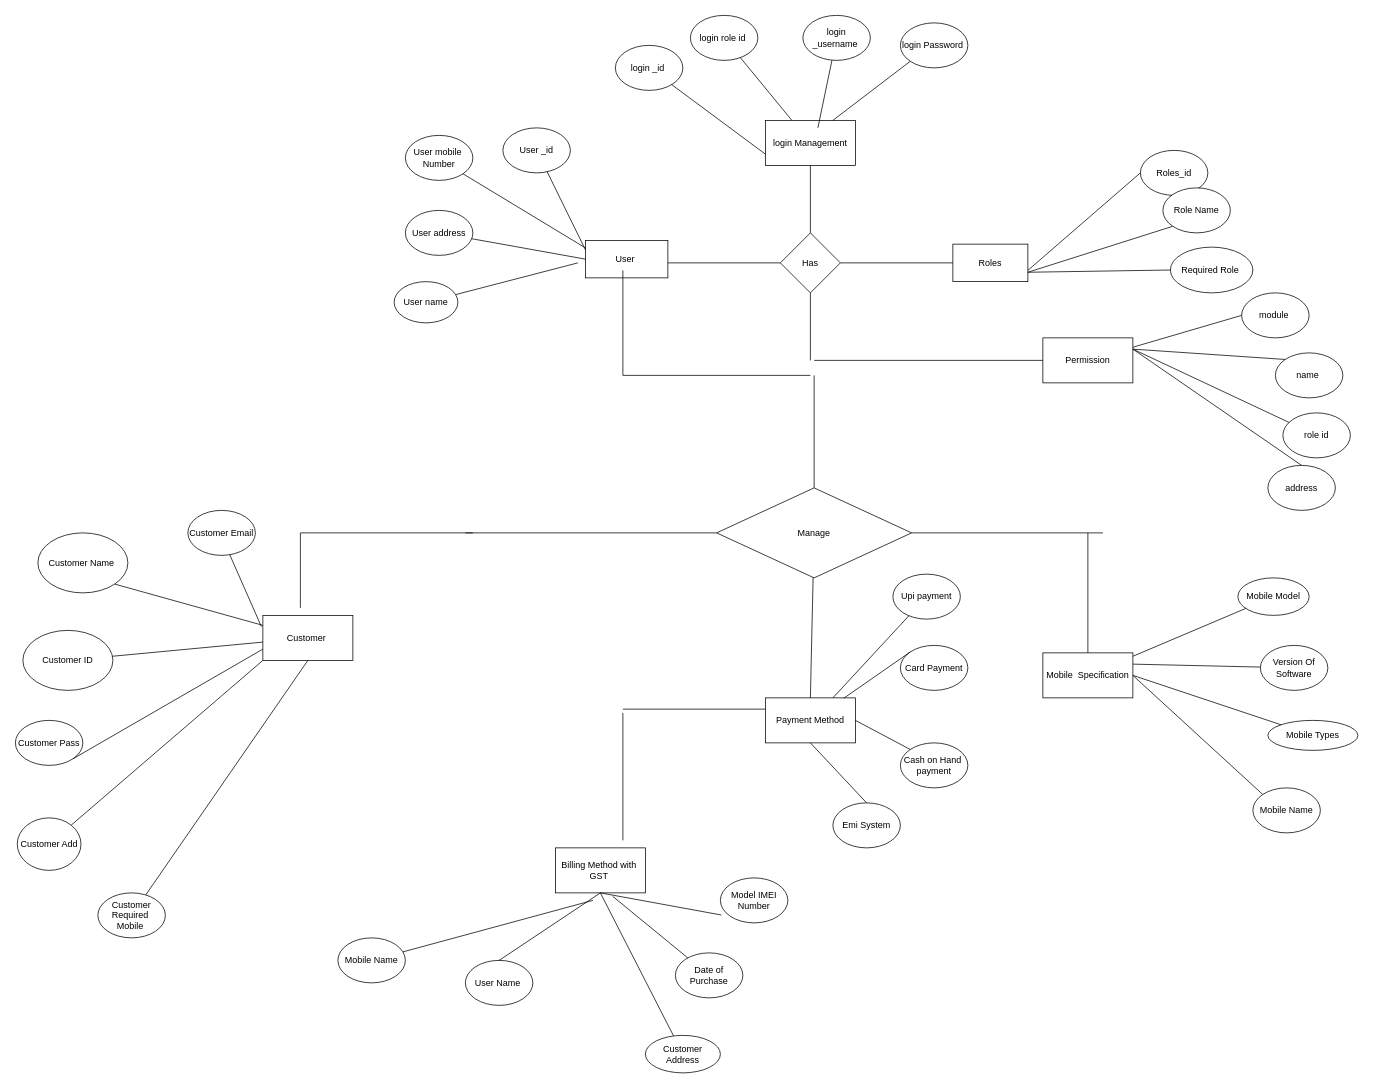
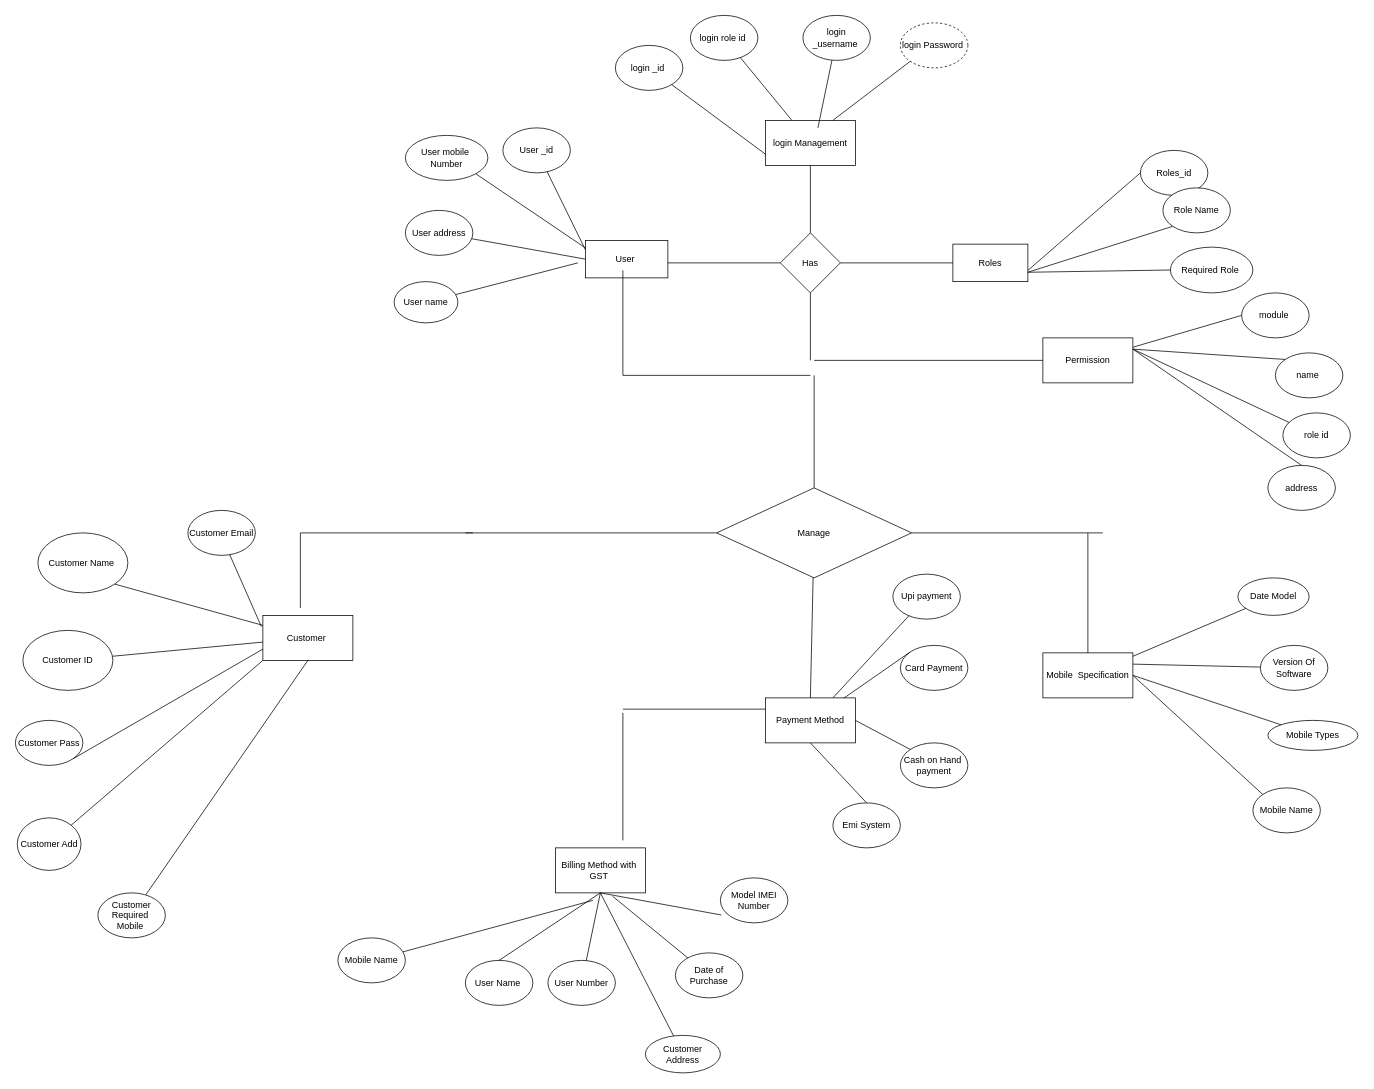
(934, 45) -> (934, 45)
(439, 158) -> (447, 158)
(1274, 597) -> (1274, 597)
none -> (593, 928)
none -> (582, 983)
